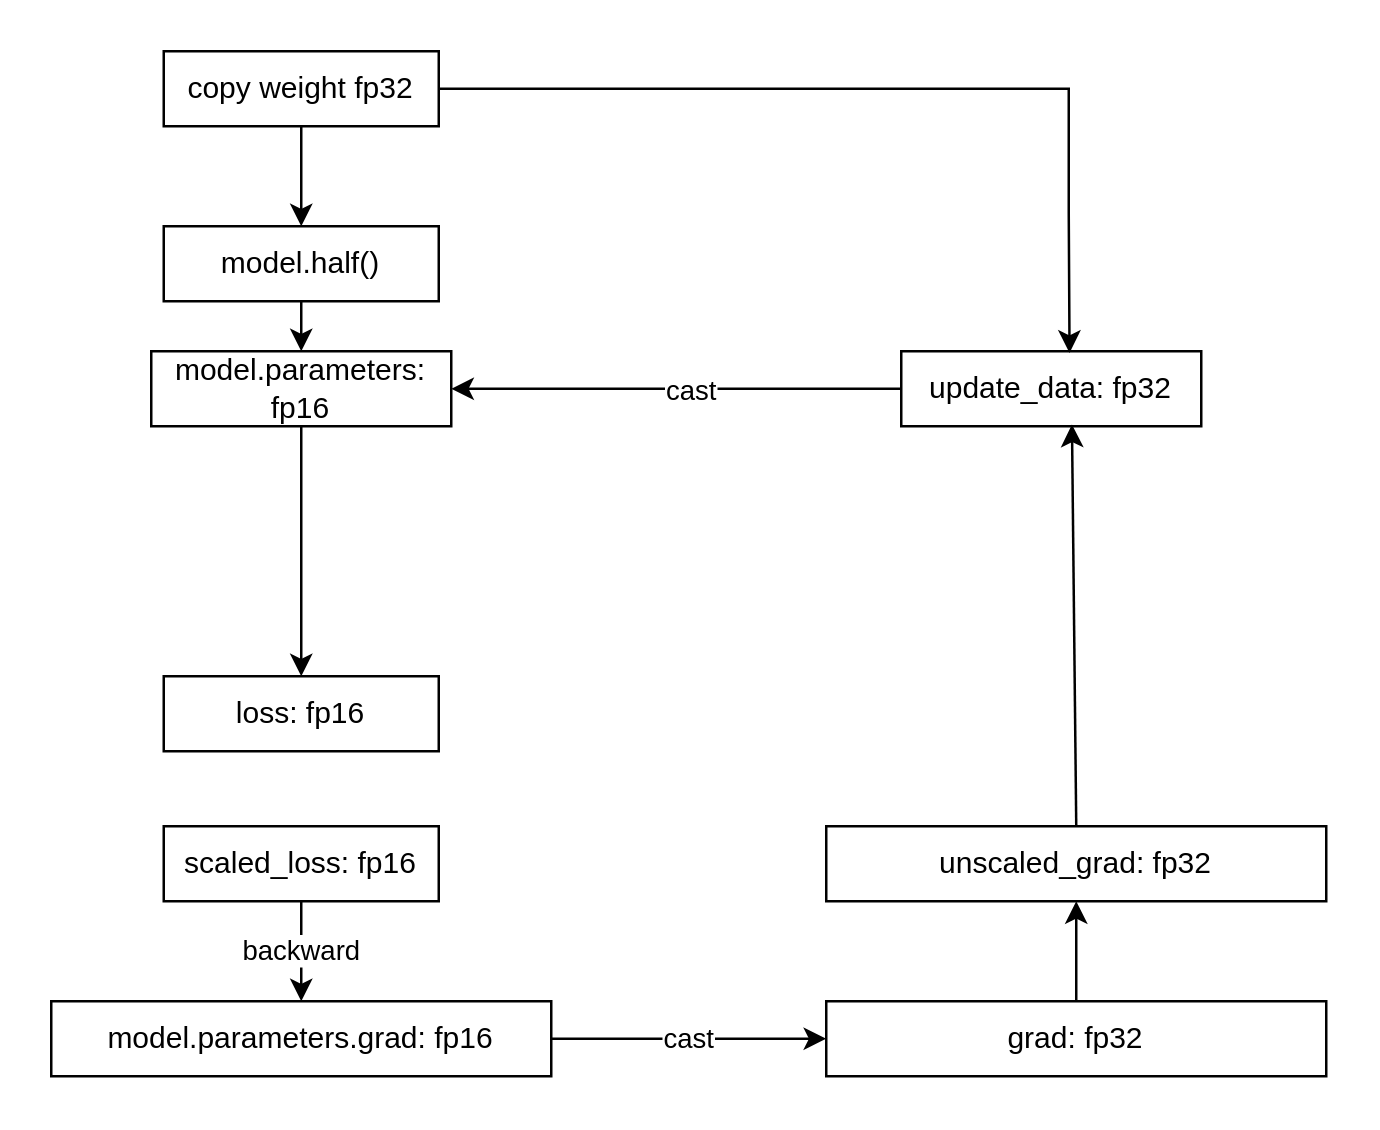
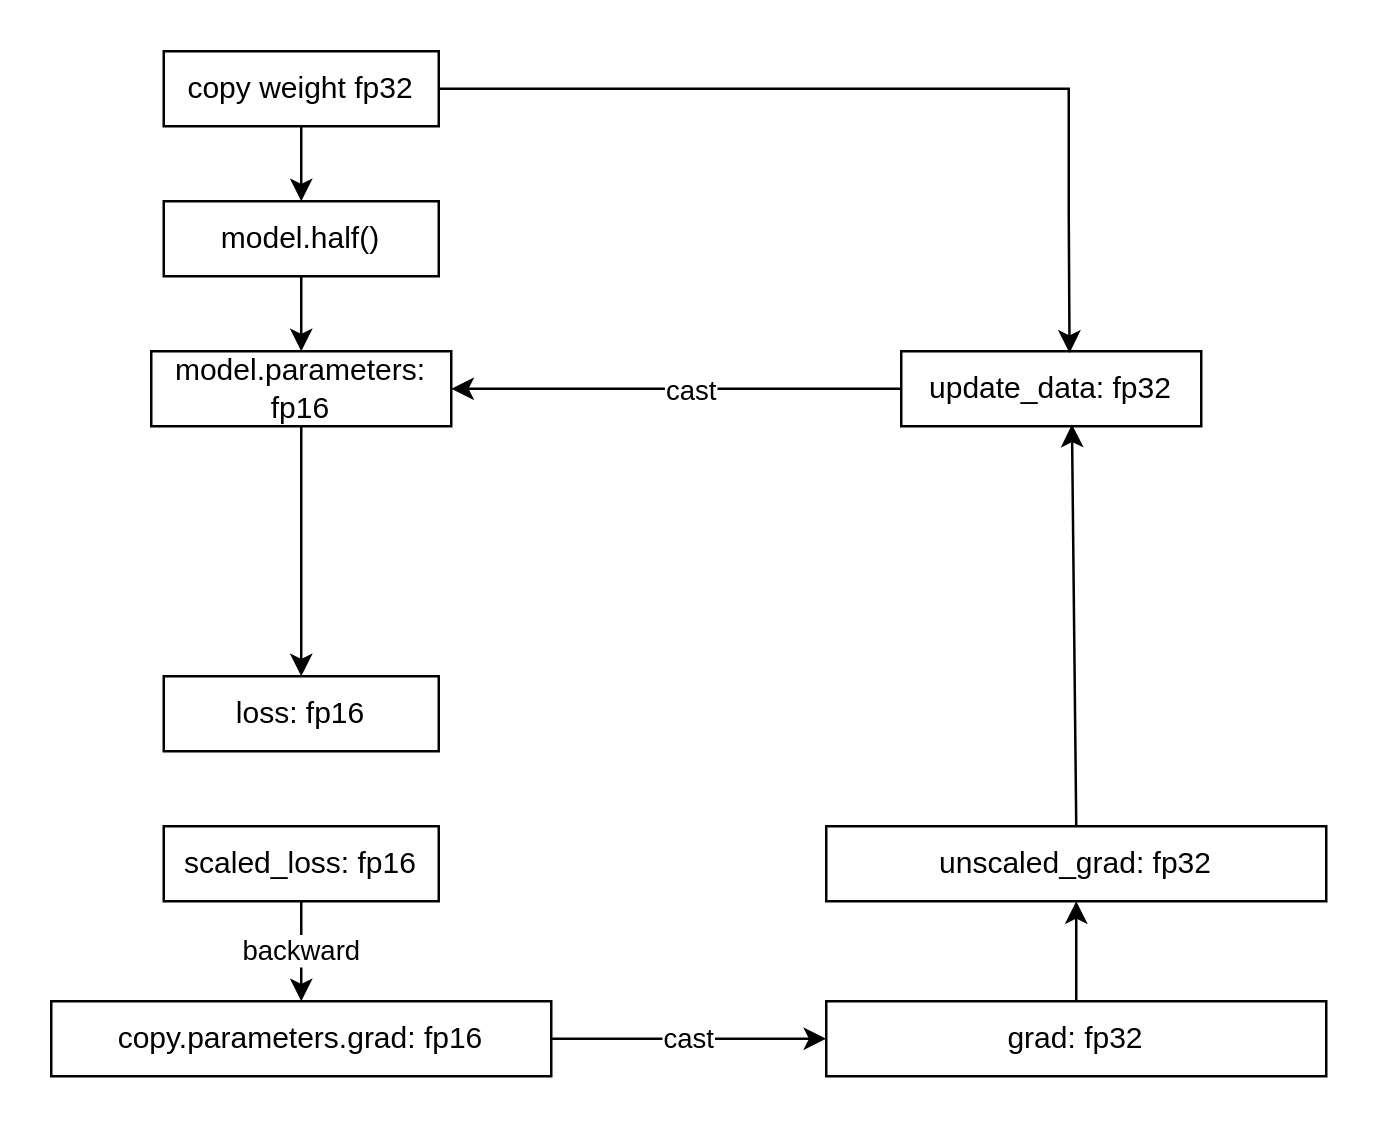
(301, 264) -> (301, 239)
(301, 1039) -> (301, 1039)
